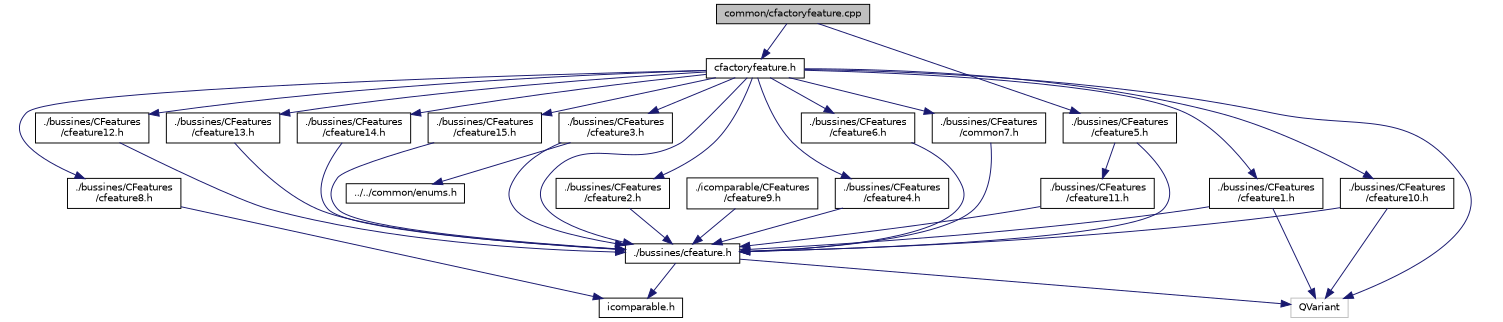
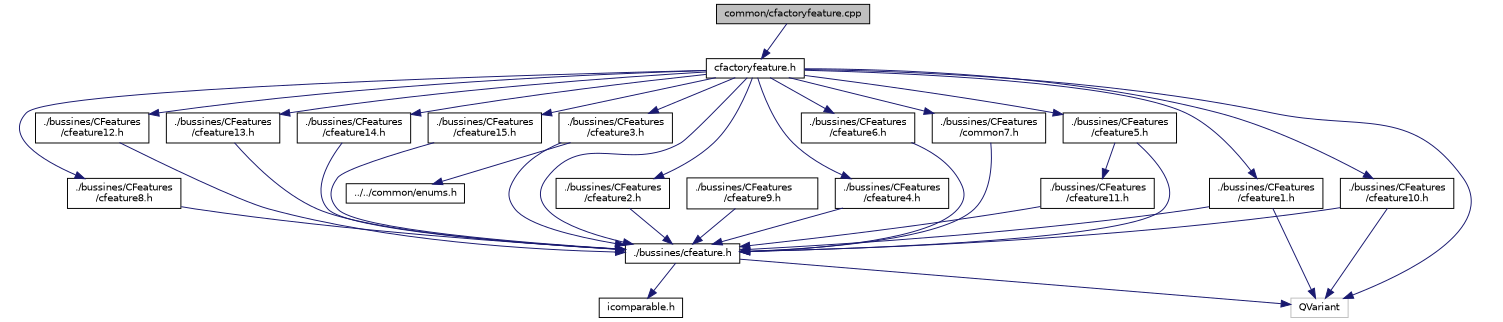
(944, 67) -> (929, 93)
(752, 193) -> (752, 193)
(387, 252) -> (289, 221)
